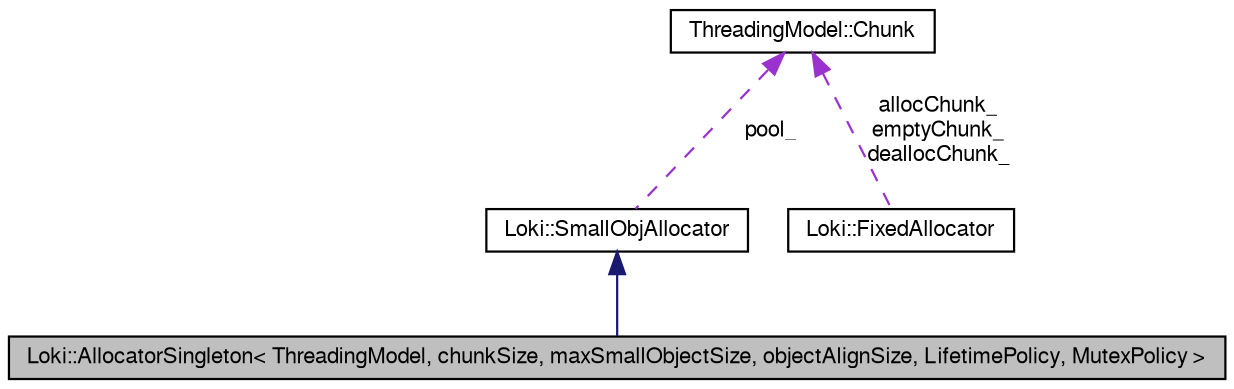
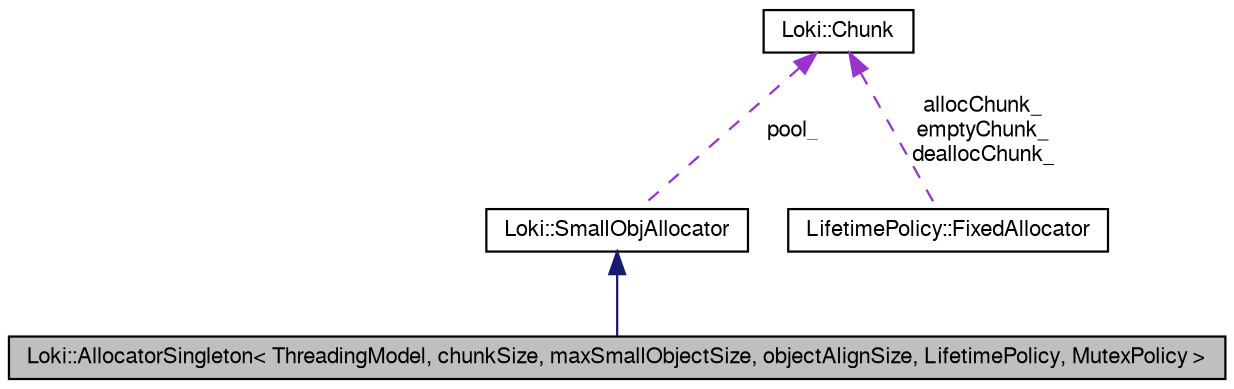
(803, 31) -> (839, 31)
(901, 230) -> (948, 230)
